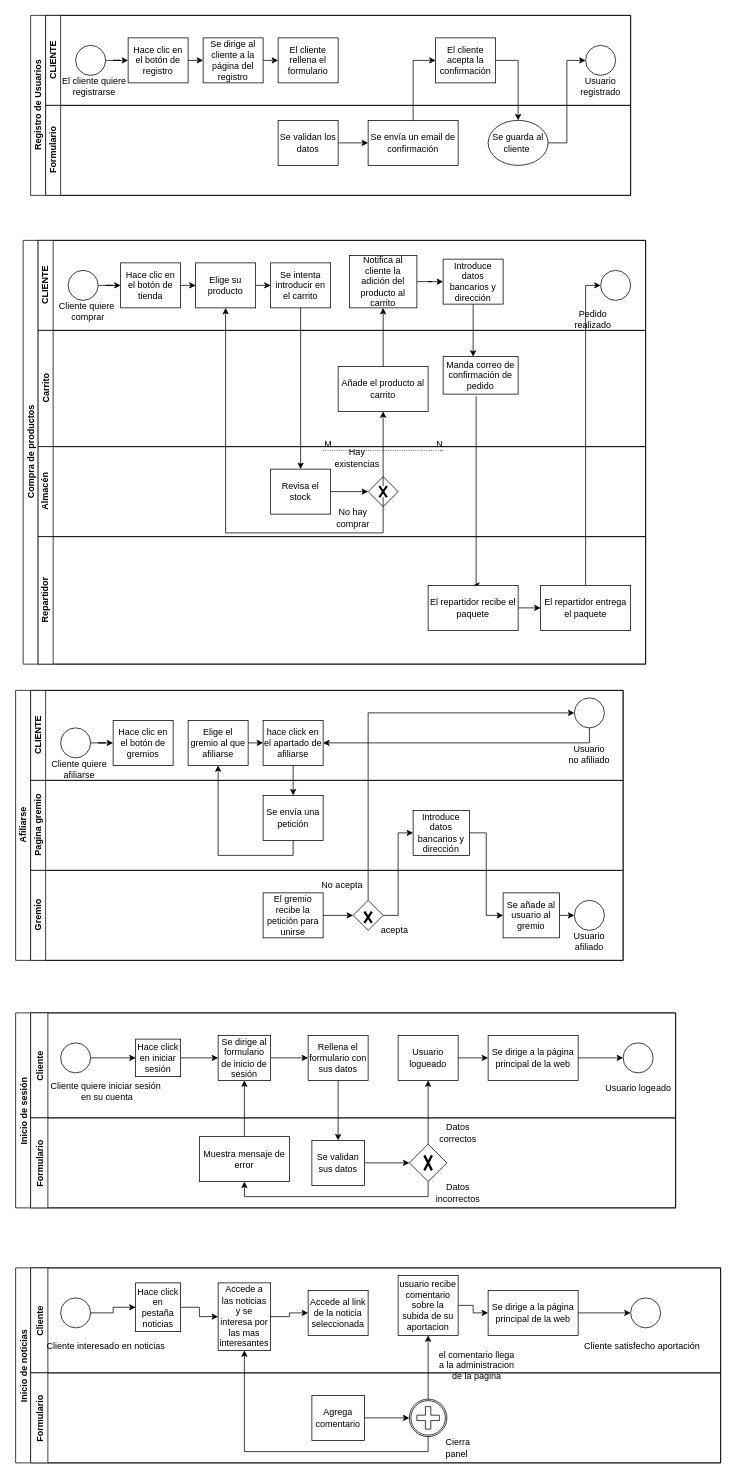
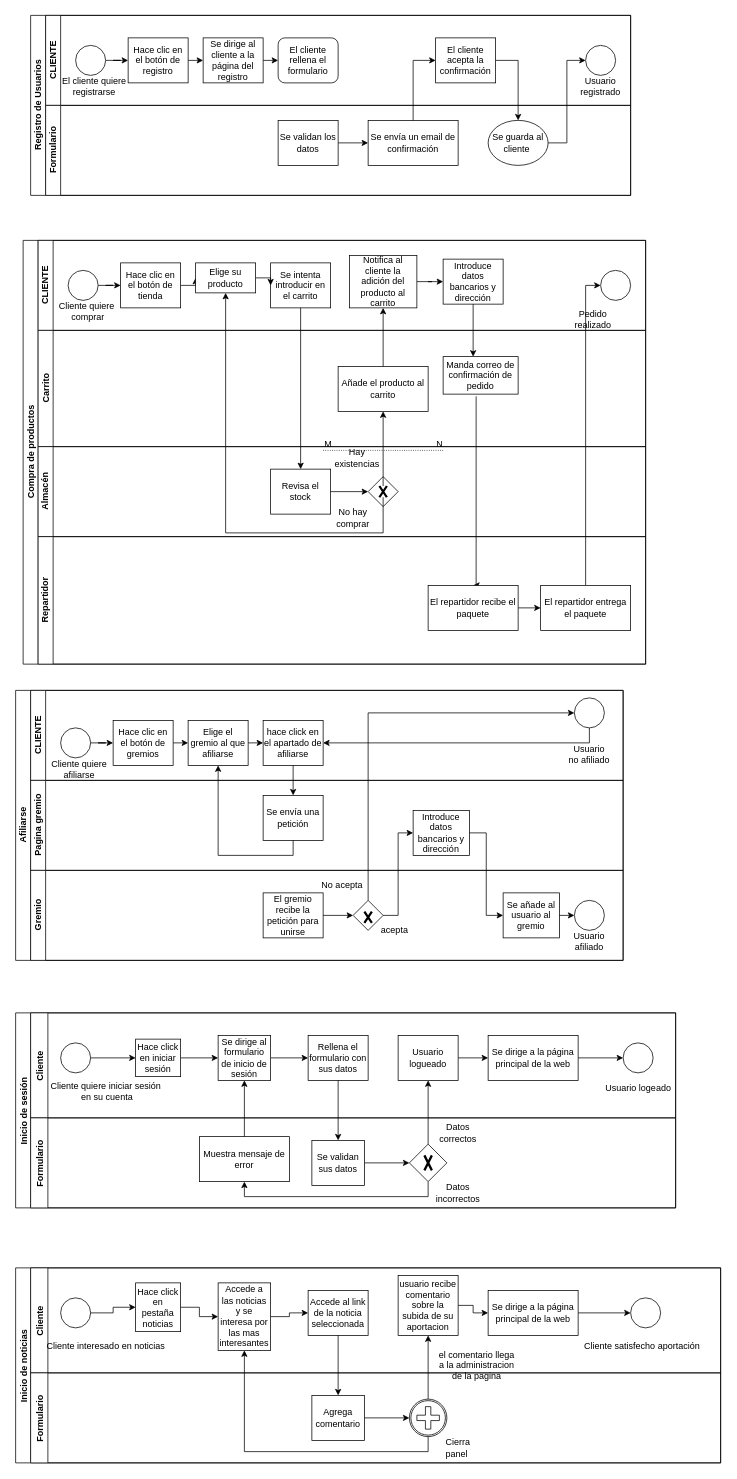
(308, 60) -> (308, 60)
(225, 285) -> (225, 278)
none -> (181, 743)
none -> (338, 1389)
